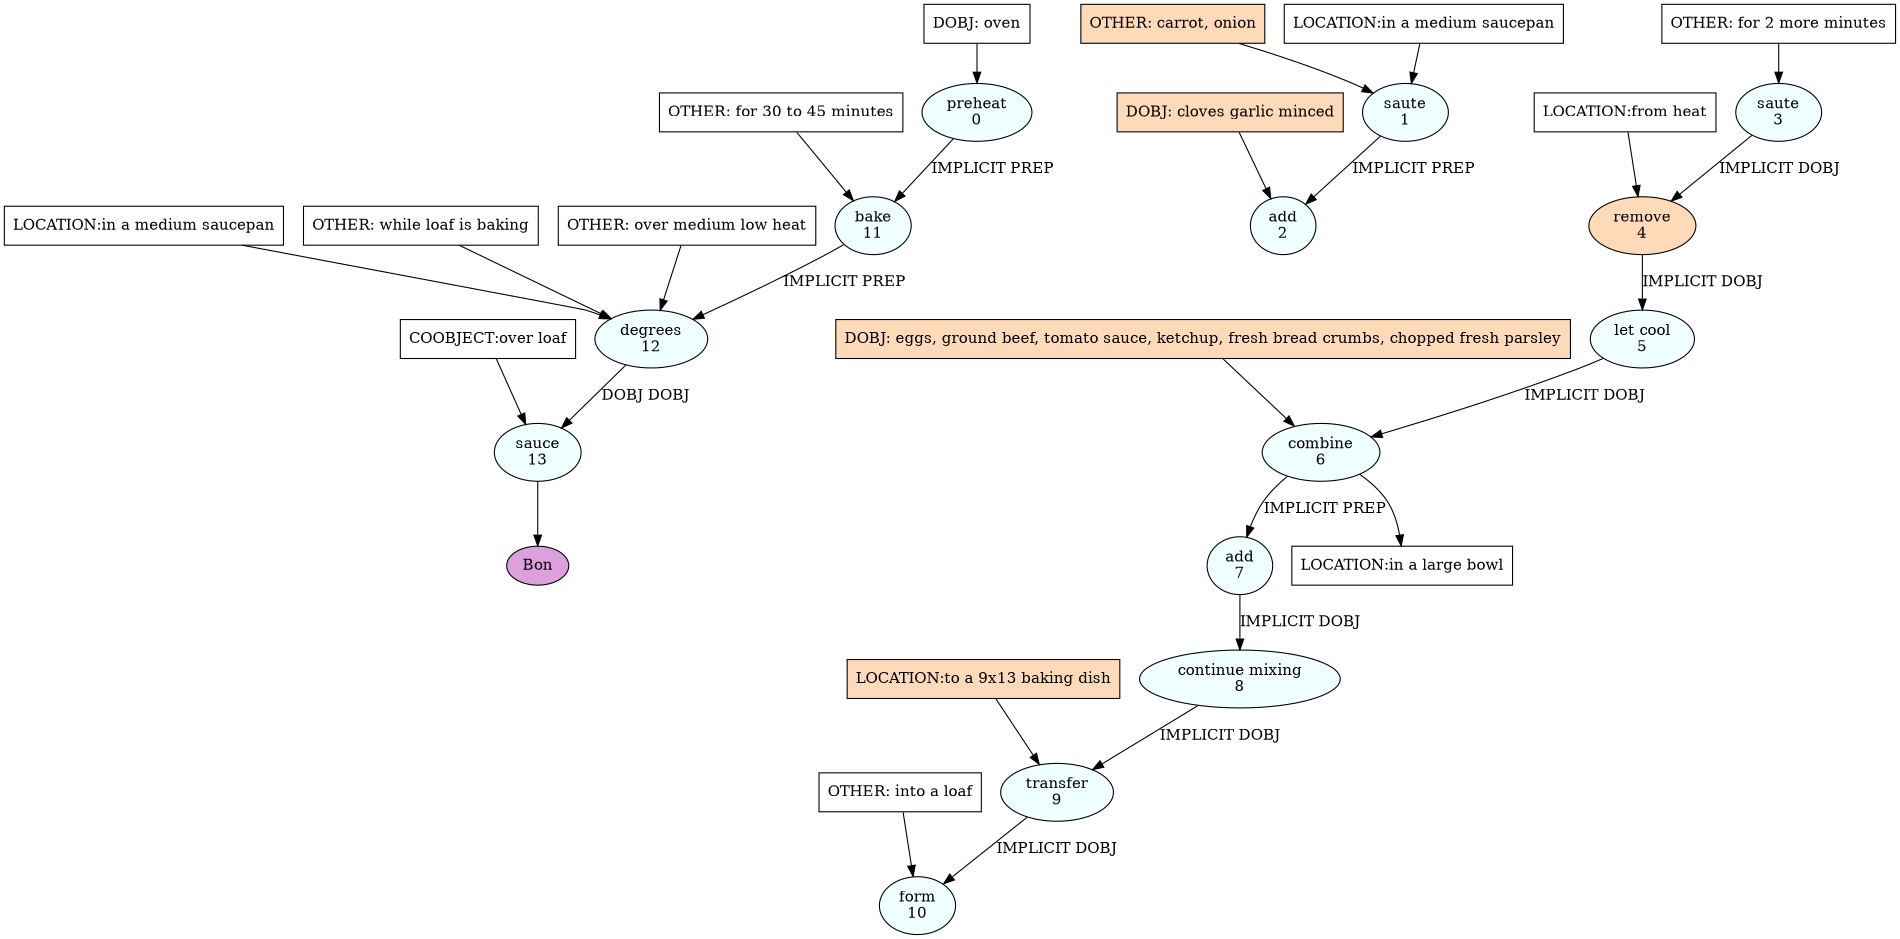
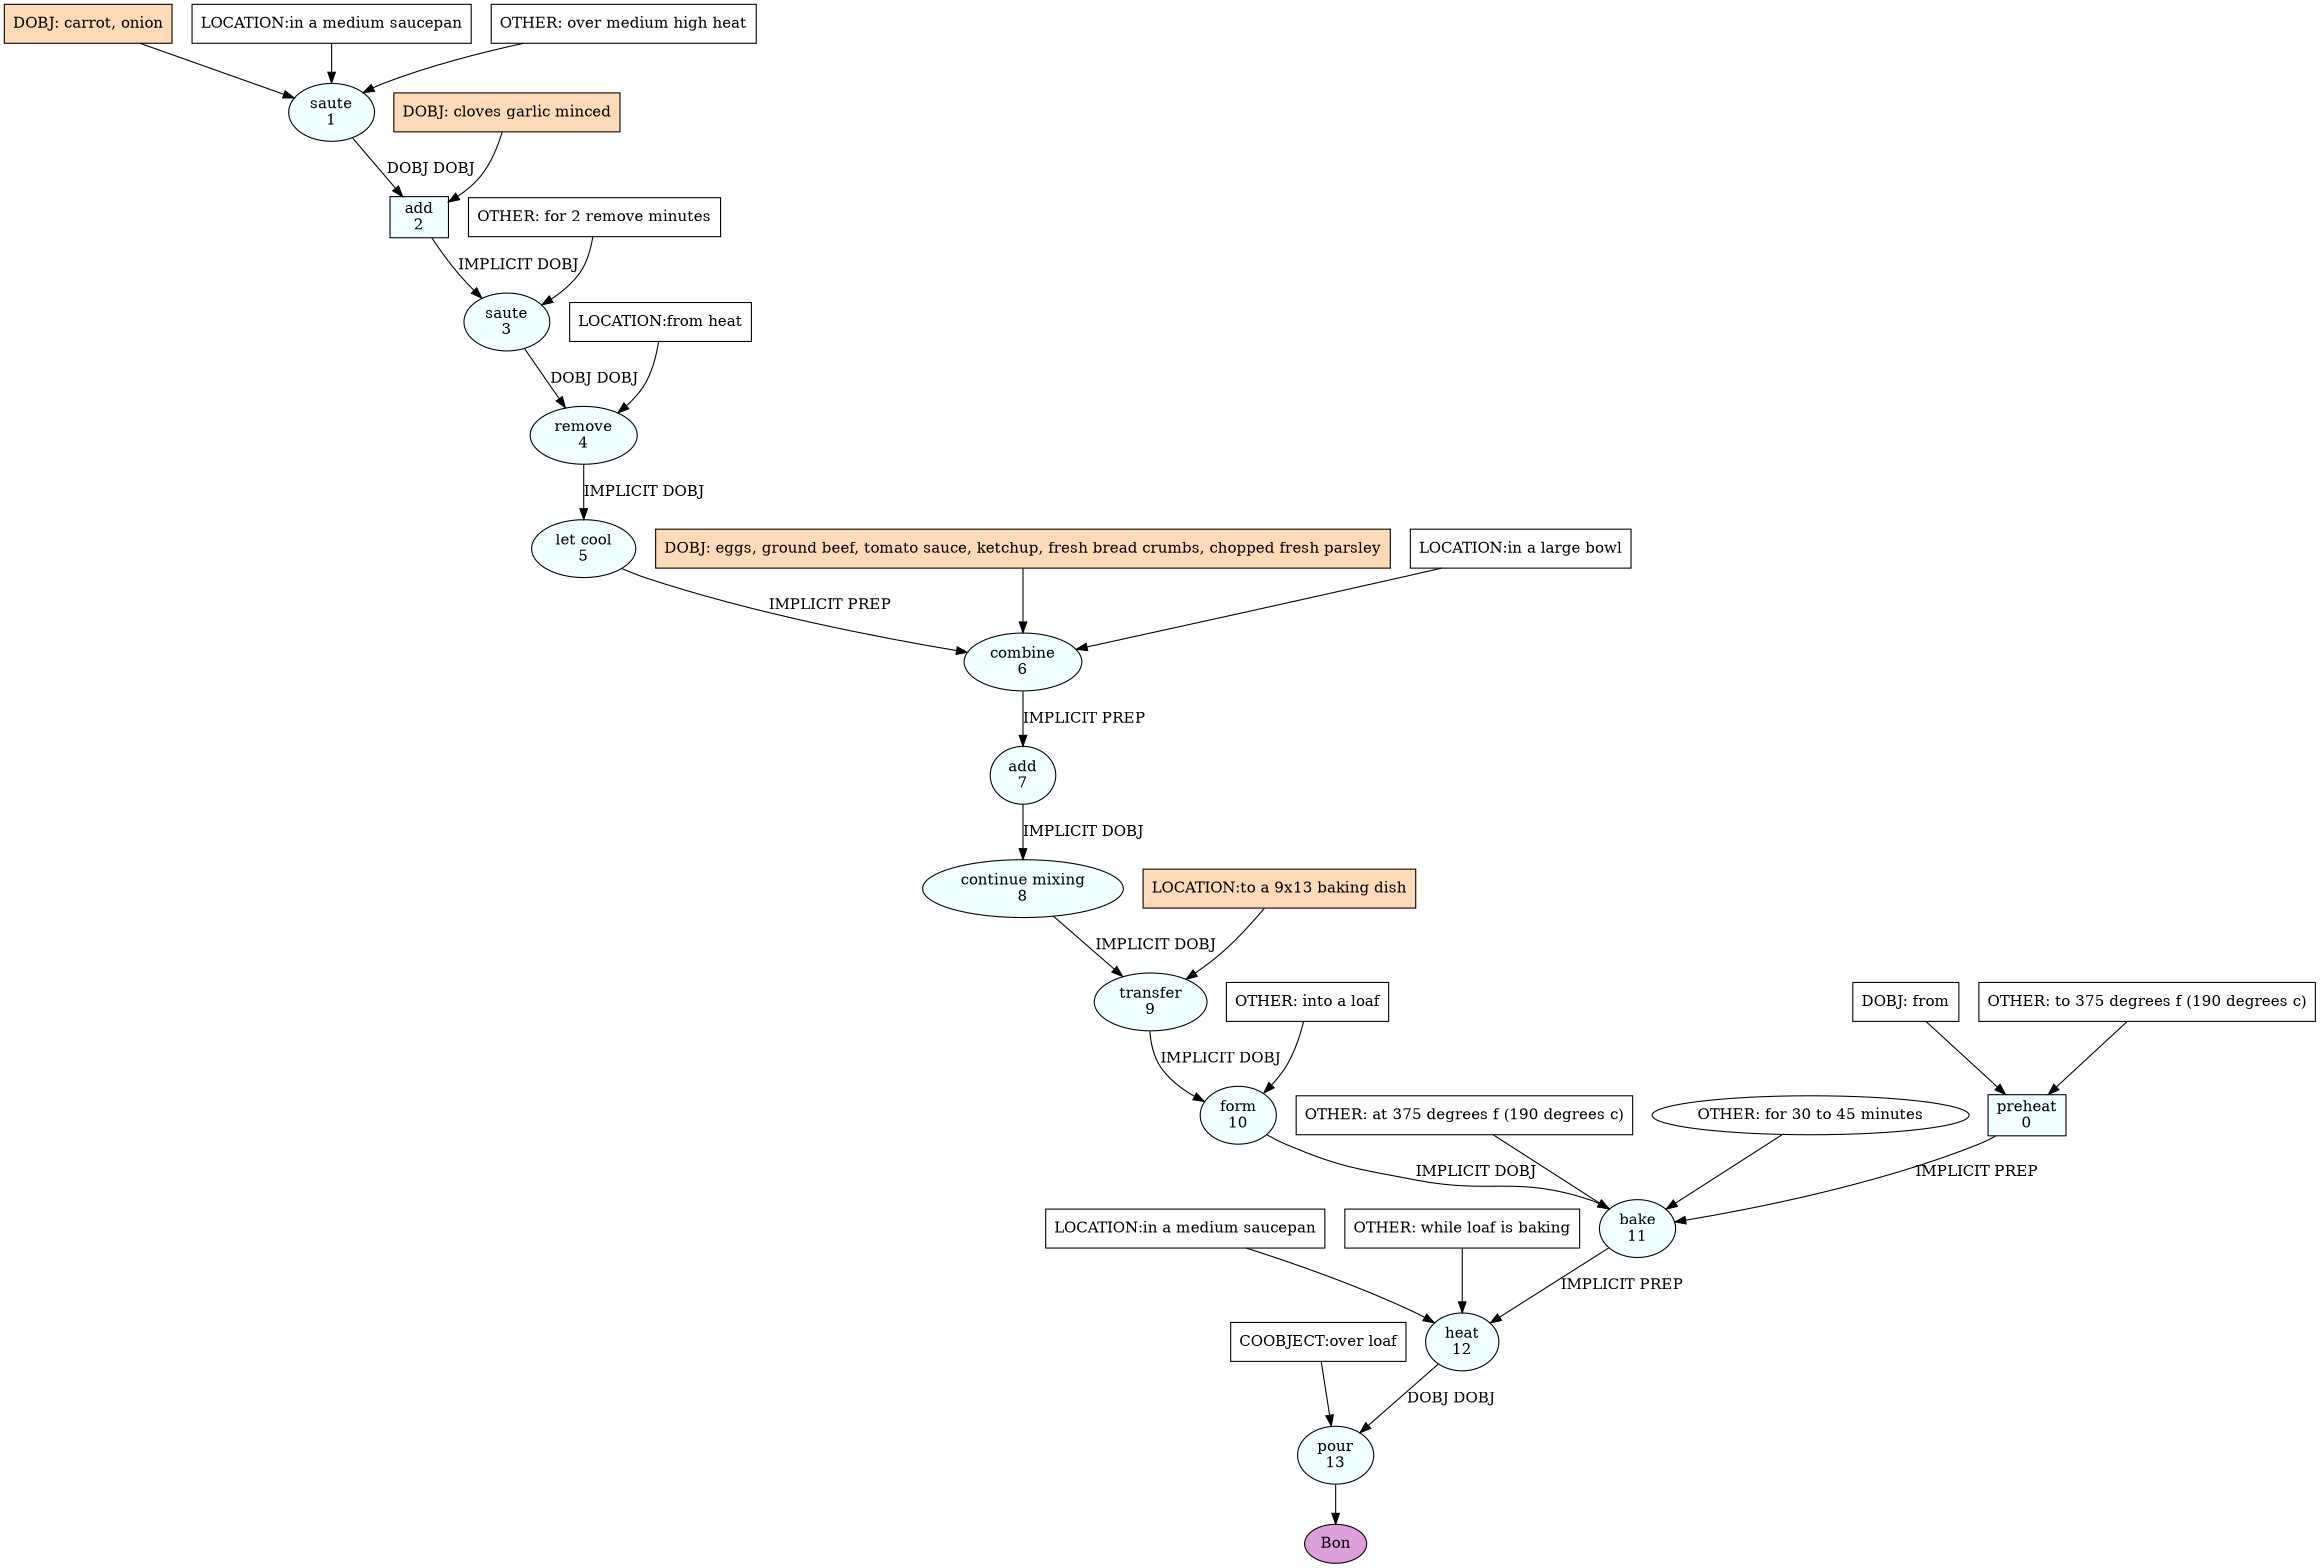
none -> (624, 24)
(977, 24) -> (1906, 1002)
(1173, 24) -> (88, 24)
(1779, 24) -> (595, 217)
(781, 112) -> (1811, 1115)
(977, 112) -> (2027, 1115)
(1414, 169) -> (431, 169)
(1780, 169) -> (595, 379)
(687, 226) -> none
(1283, 226) -> (419, 217)
(1642, 226) -> (584, 435)
none -> (451, 265)
(651, 339) -> (1462, 1342)
(1585, 396) -> (830, 605)
(538, 452) -> (1336, 1455)
(1387, 500) -> (1264, 608)
none -> (2147, 1002)
none -> (1464, 1115)
none -> (1430, 1182)
